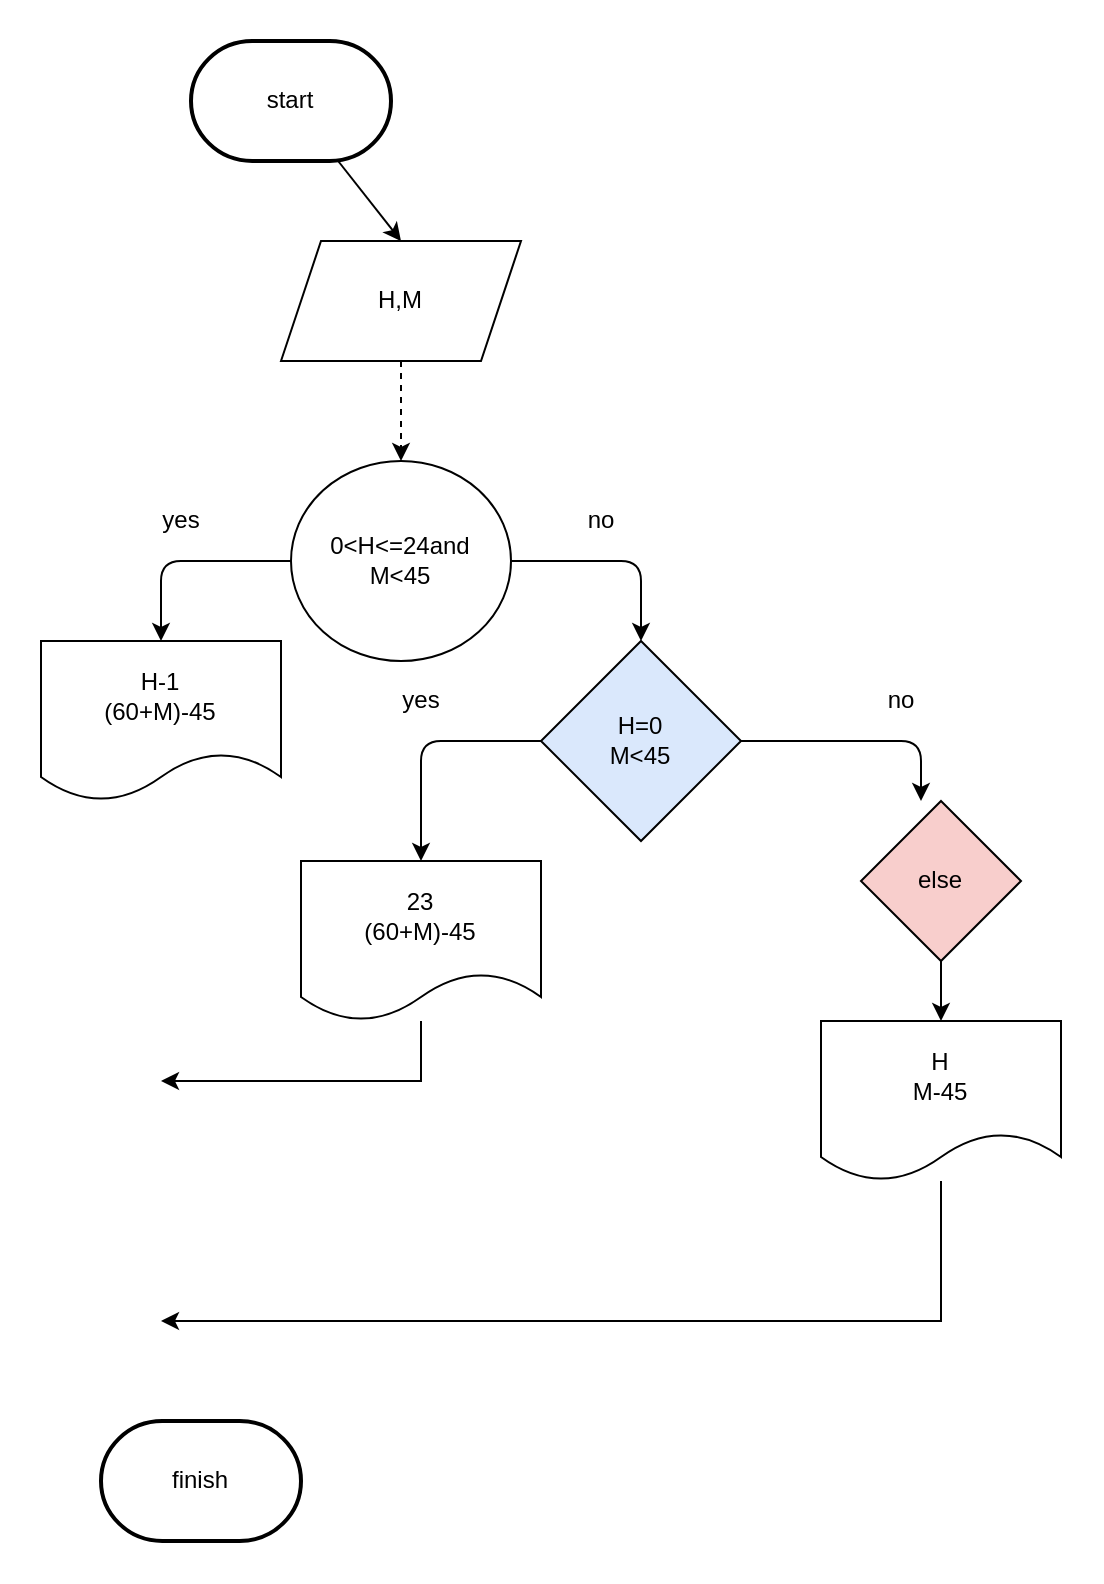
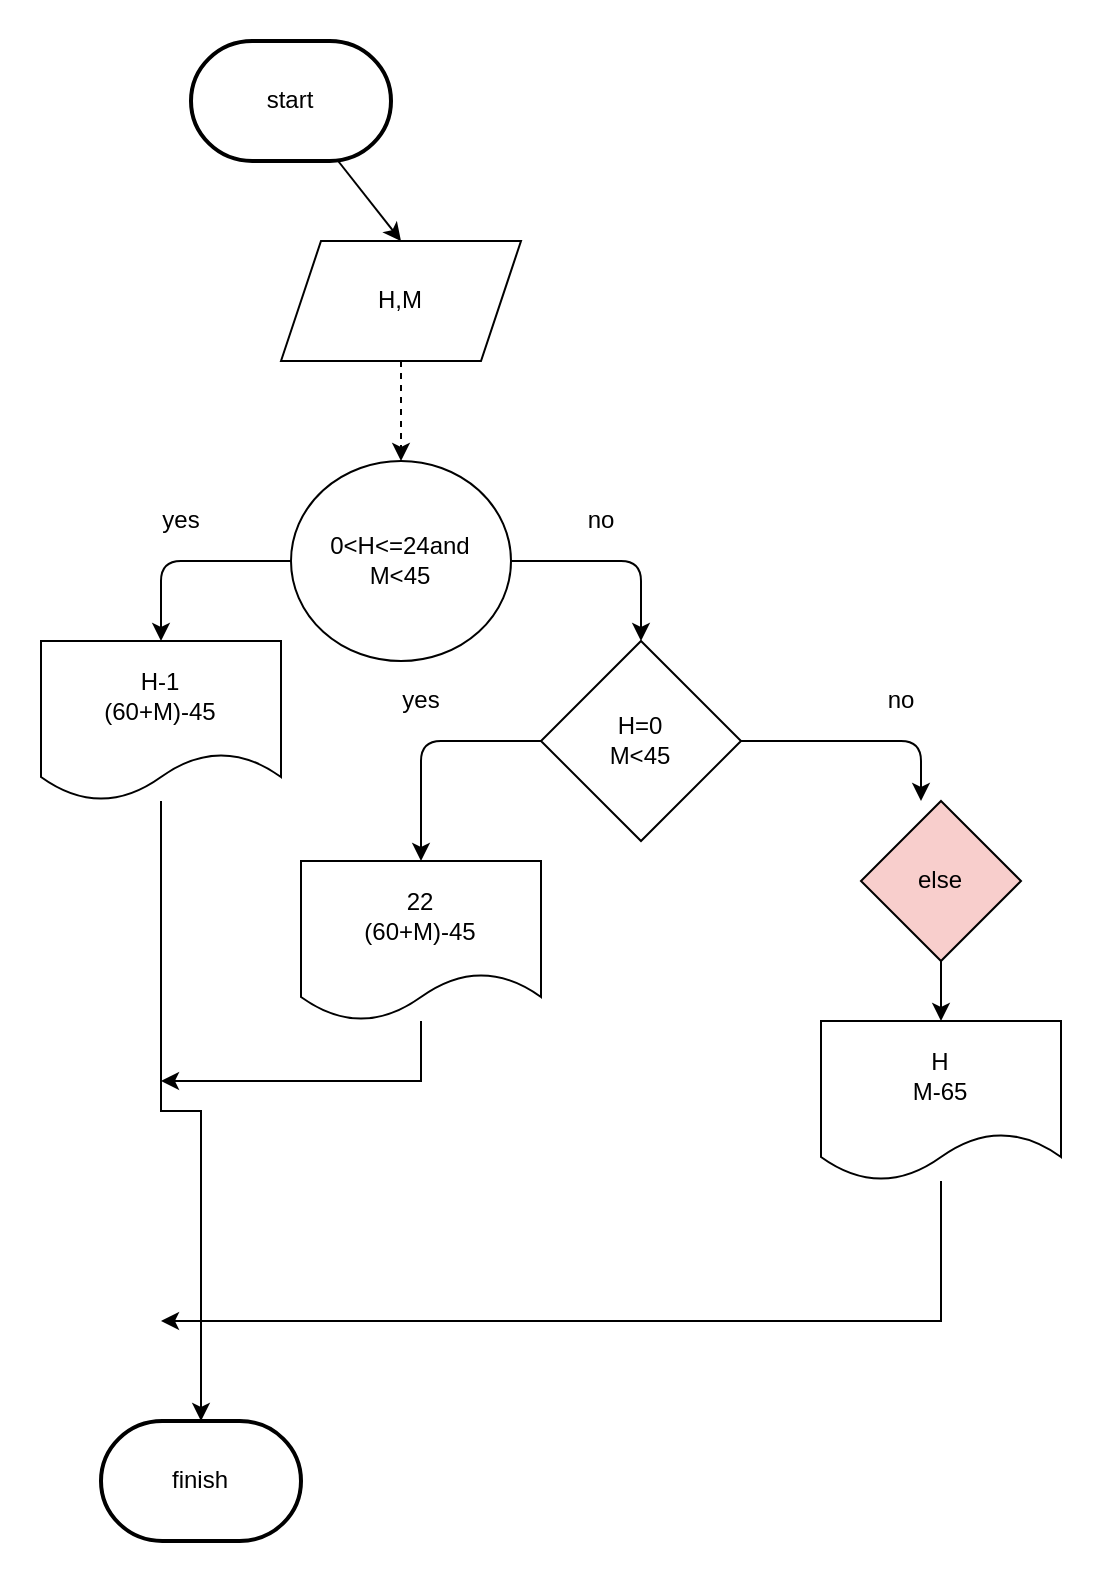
(641, 741) -> (641, 741)
(421, 917) -> (421, 917)
(941, 1077) -> (941, 1077)
none -> (174, 1111)
